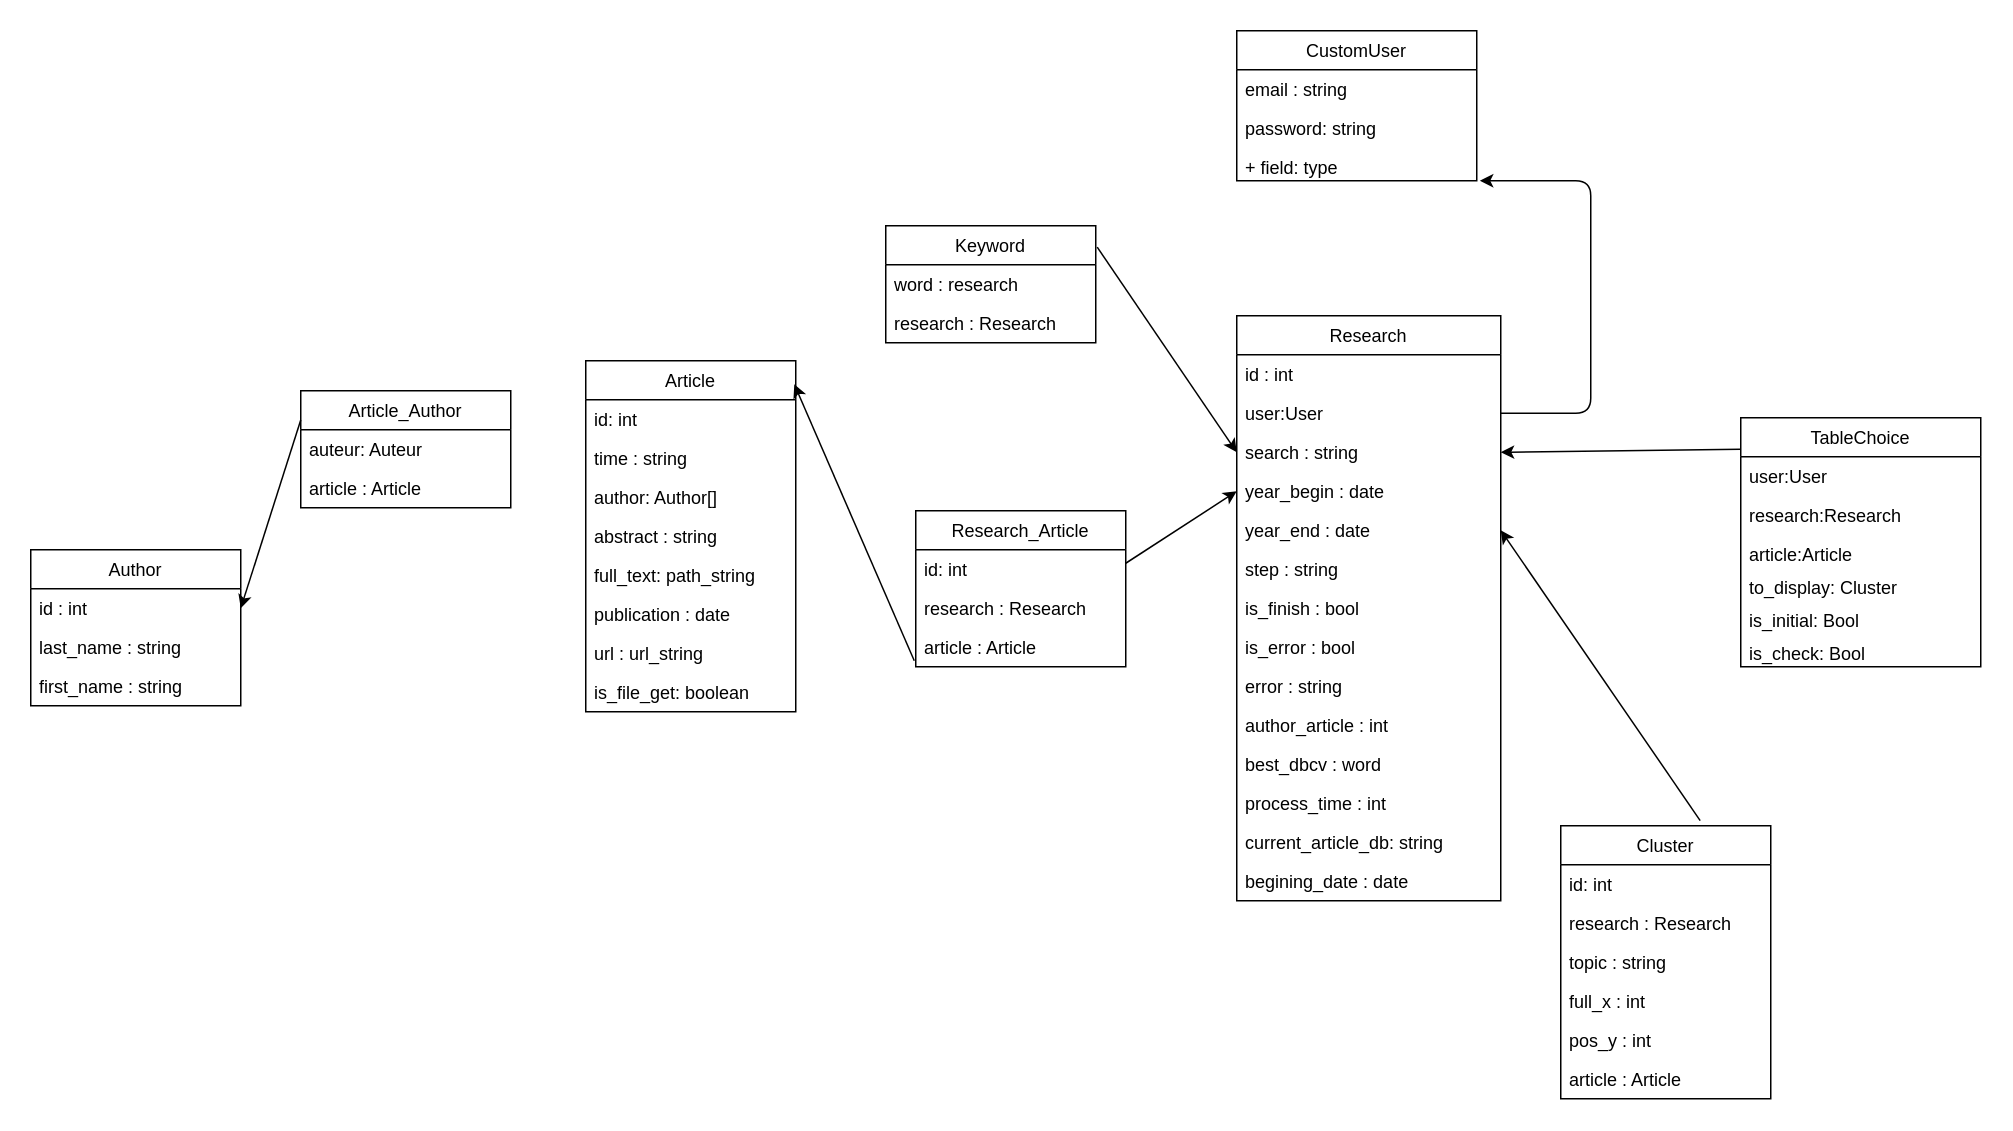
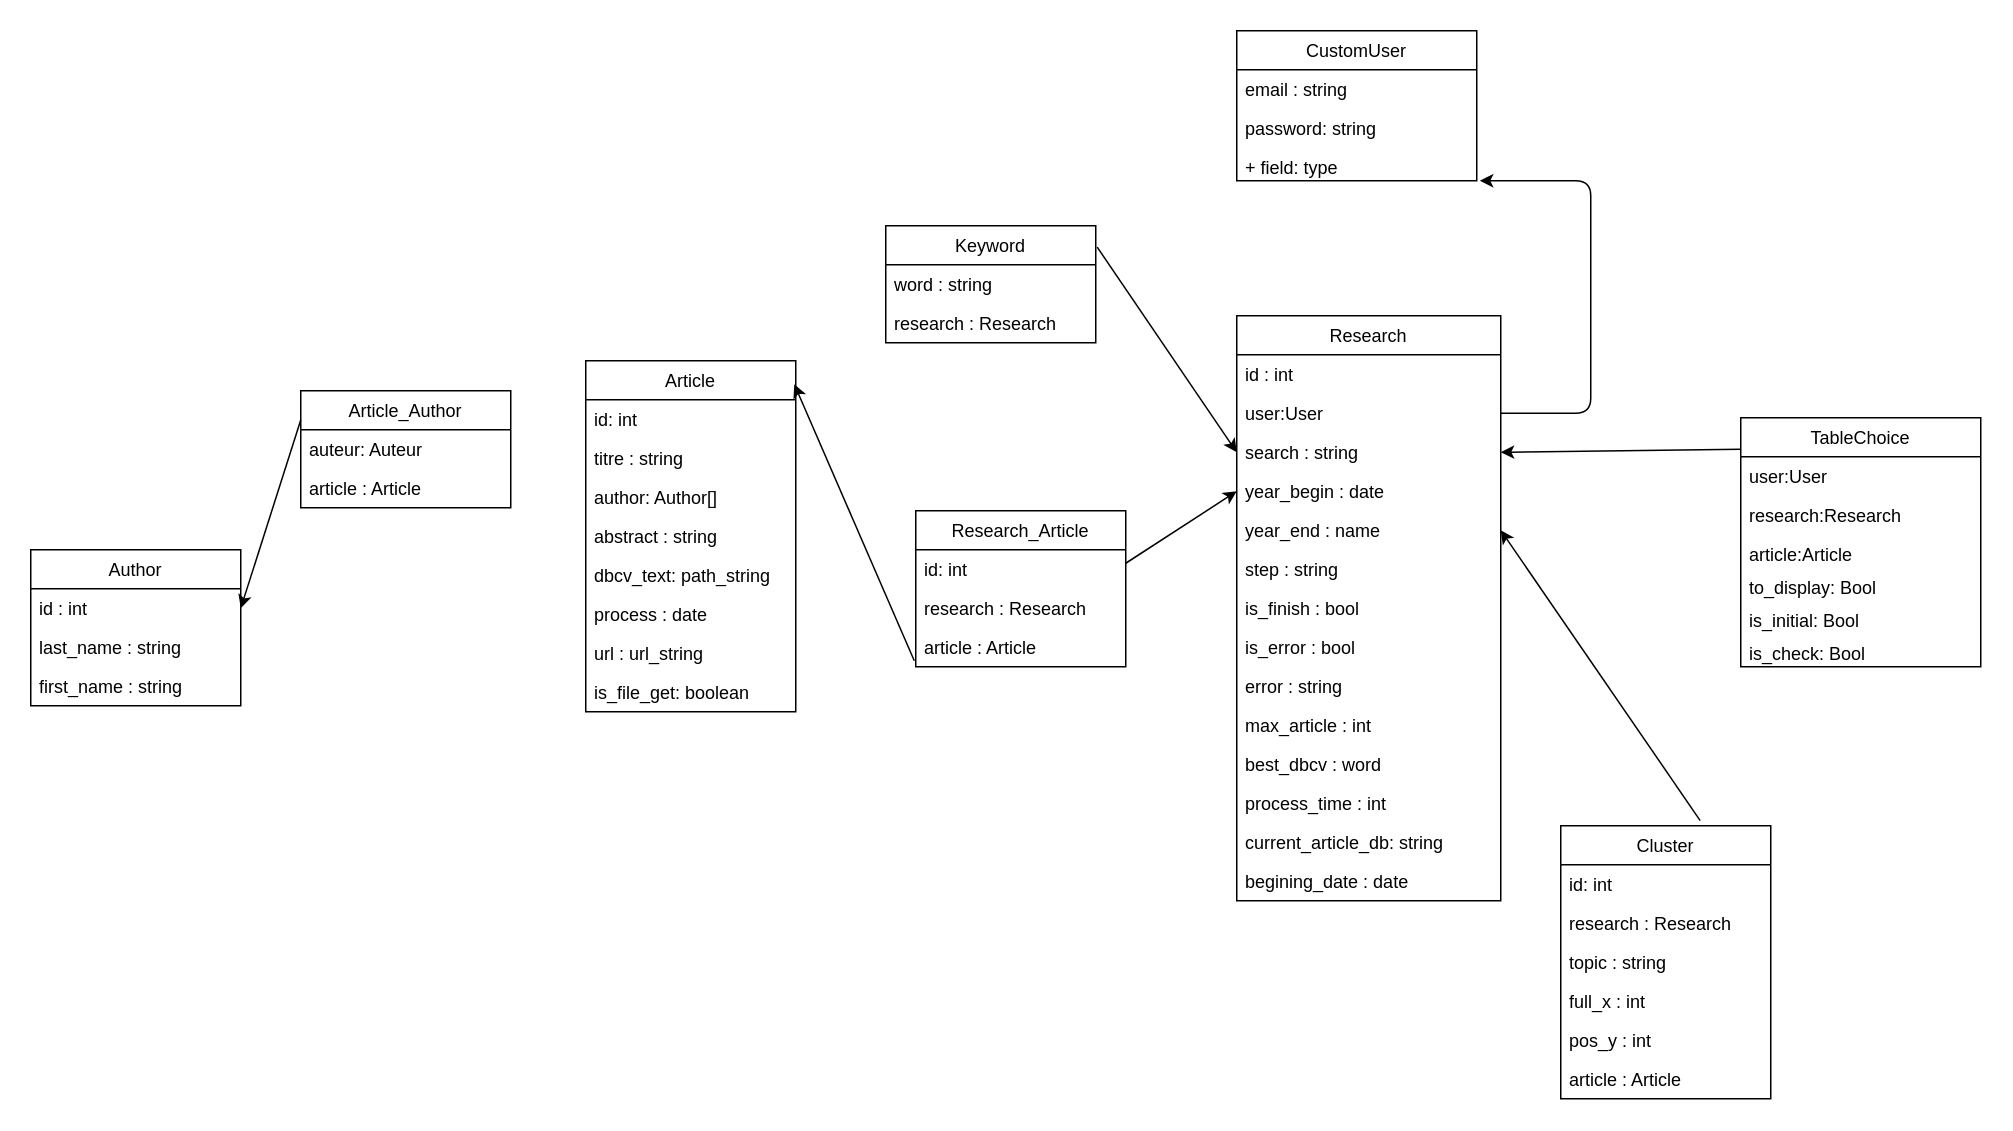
(963, 285) -> (950, 285)
(648, 459) -> (653, 459)
(1314, 531) -> (1314, 531)
(693, 576) -> (698, 576)
(1833, 588) -> (1818, 588)
(671, 615) -> (658, 615)
(1332, 726) -> (1317, 726)
